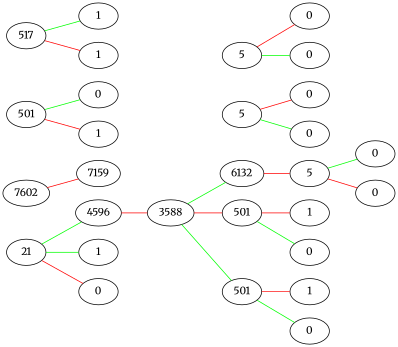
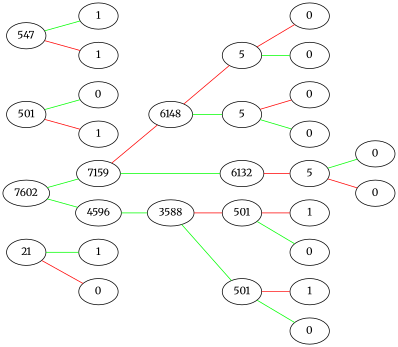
(26, 36) -> (26, 36)
none -> (171, 114)
(63, 183) -> (63, 183)
(207, 193) -> (170, 174)
(134, 213) -> (134, 213)
(62, 233) -> (62, 203)
